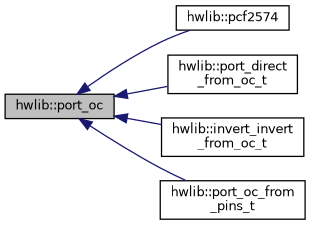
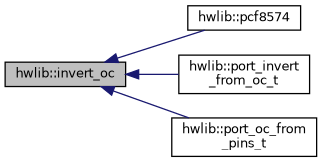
(233, 18) -> (244, 18)
(233, 74) -> none
(60, 106) -> (65, 74)
(233, 137) -> (244, 74)
